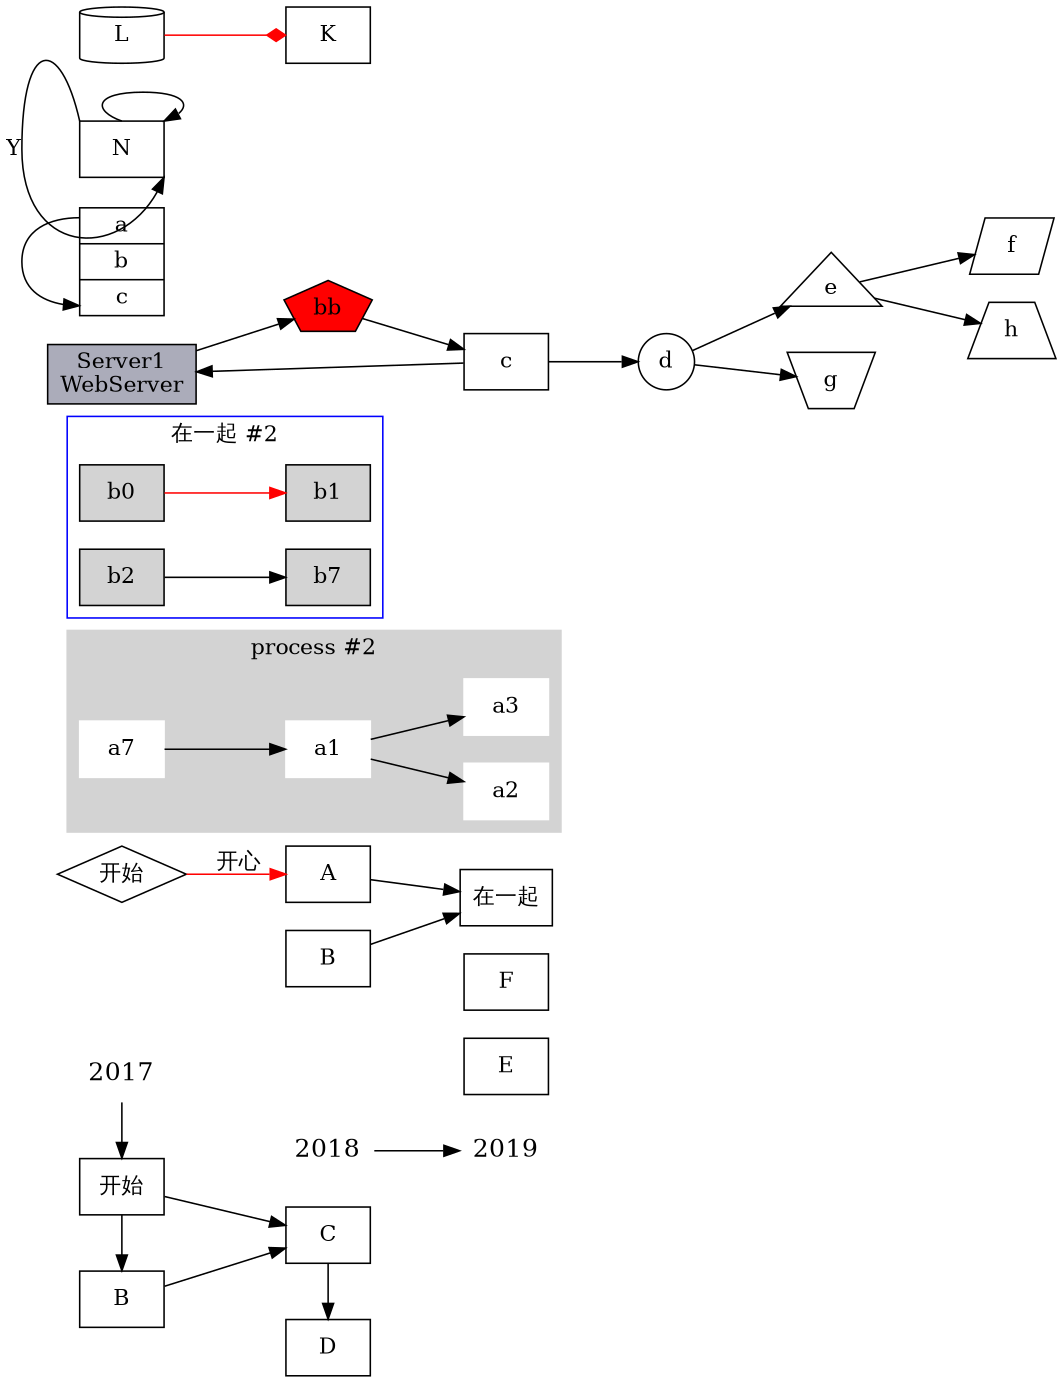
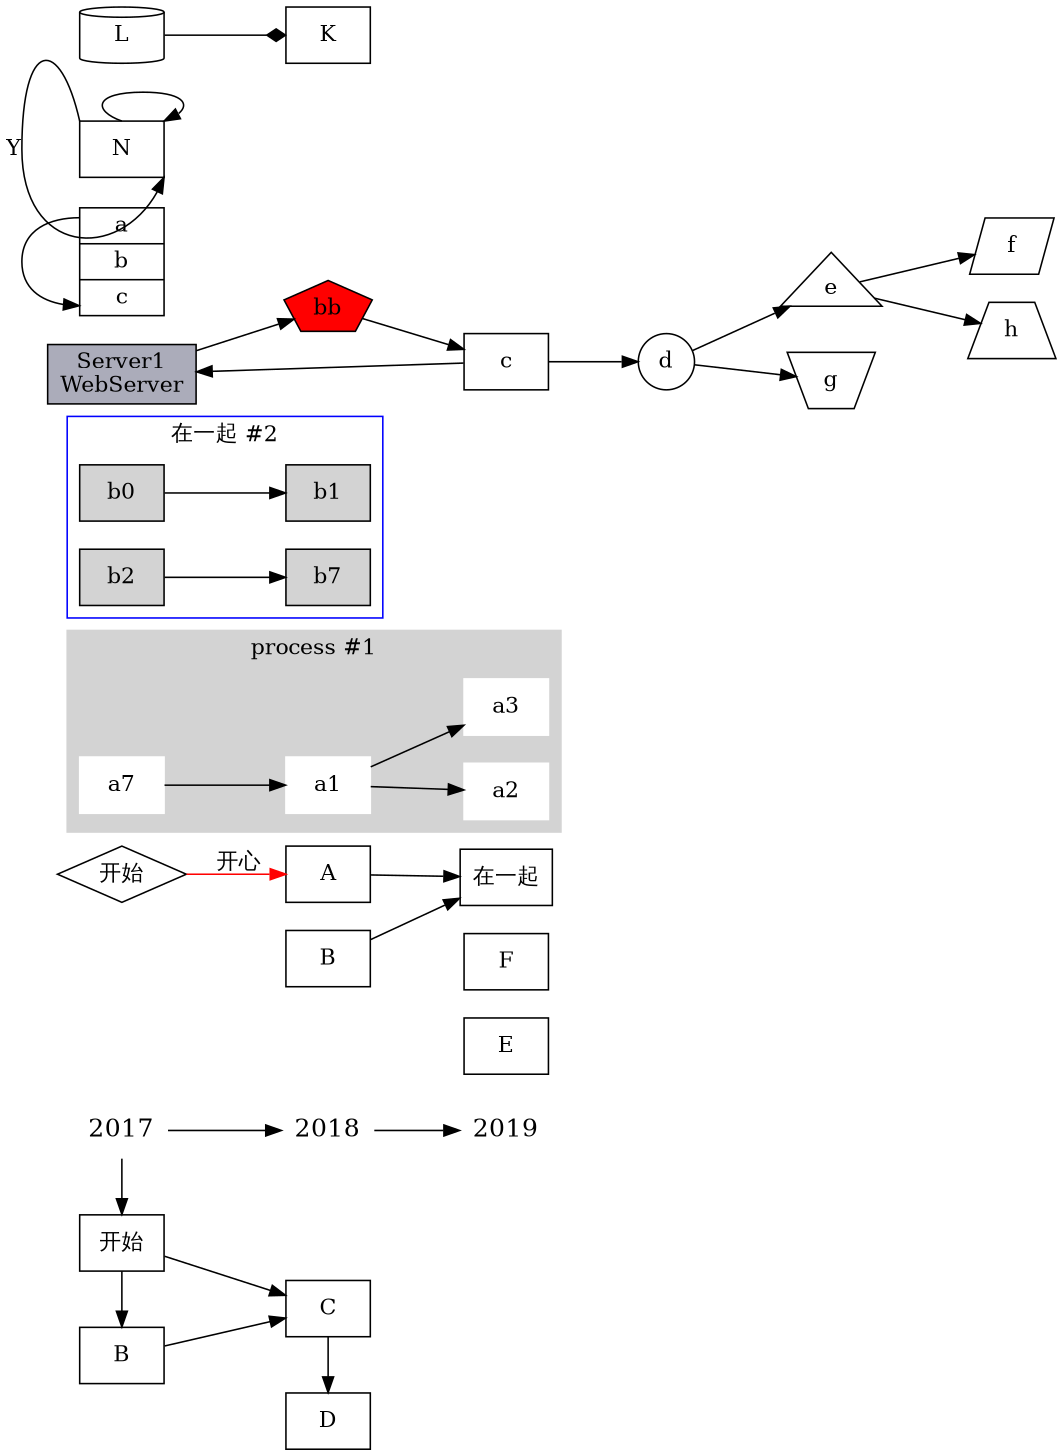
(216, 35) -> (216, 35)
(217, 493) -> (217, 493)
(314, 648) -> (314, 648)
none -> (217, 1130)
